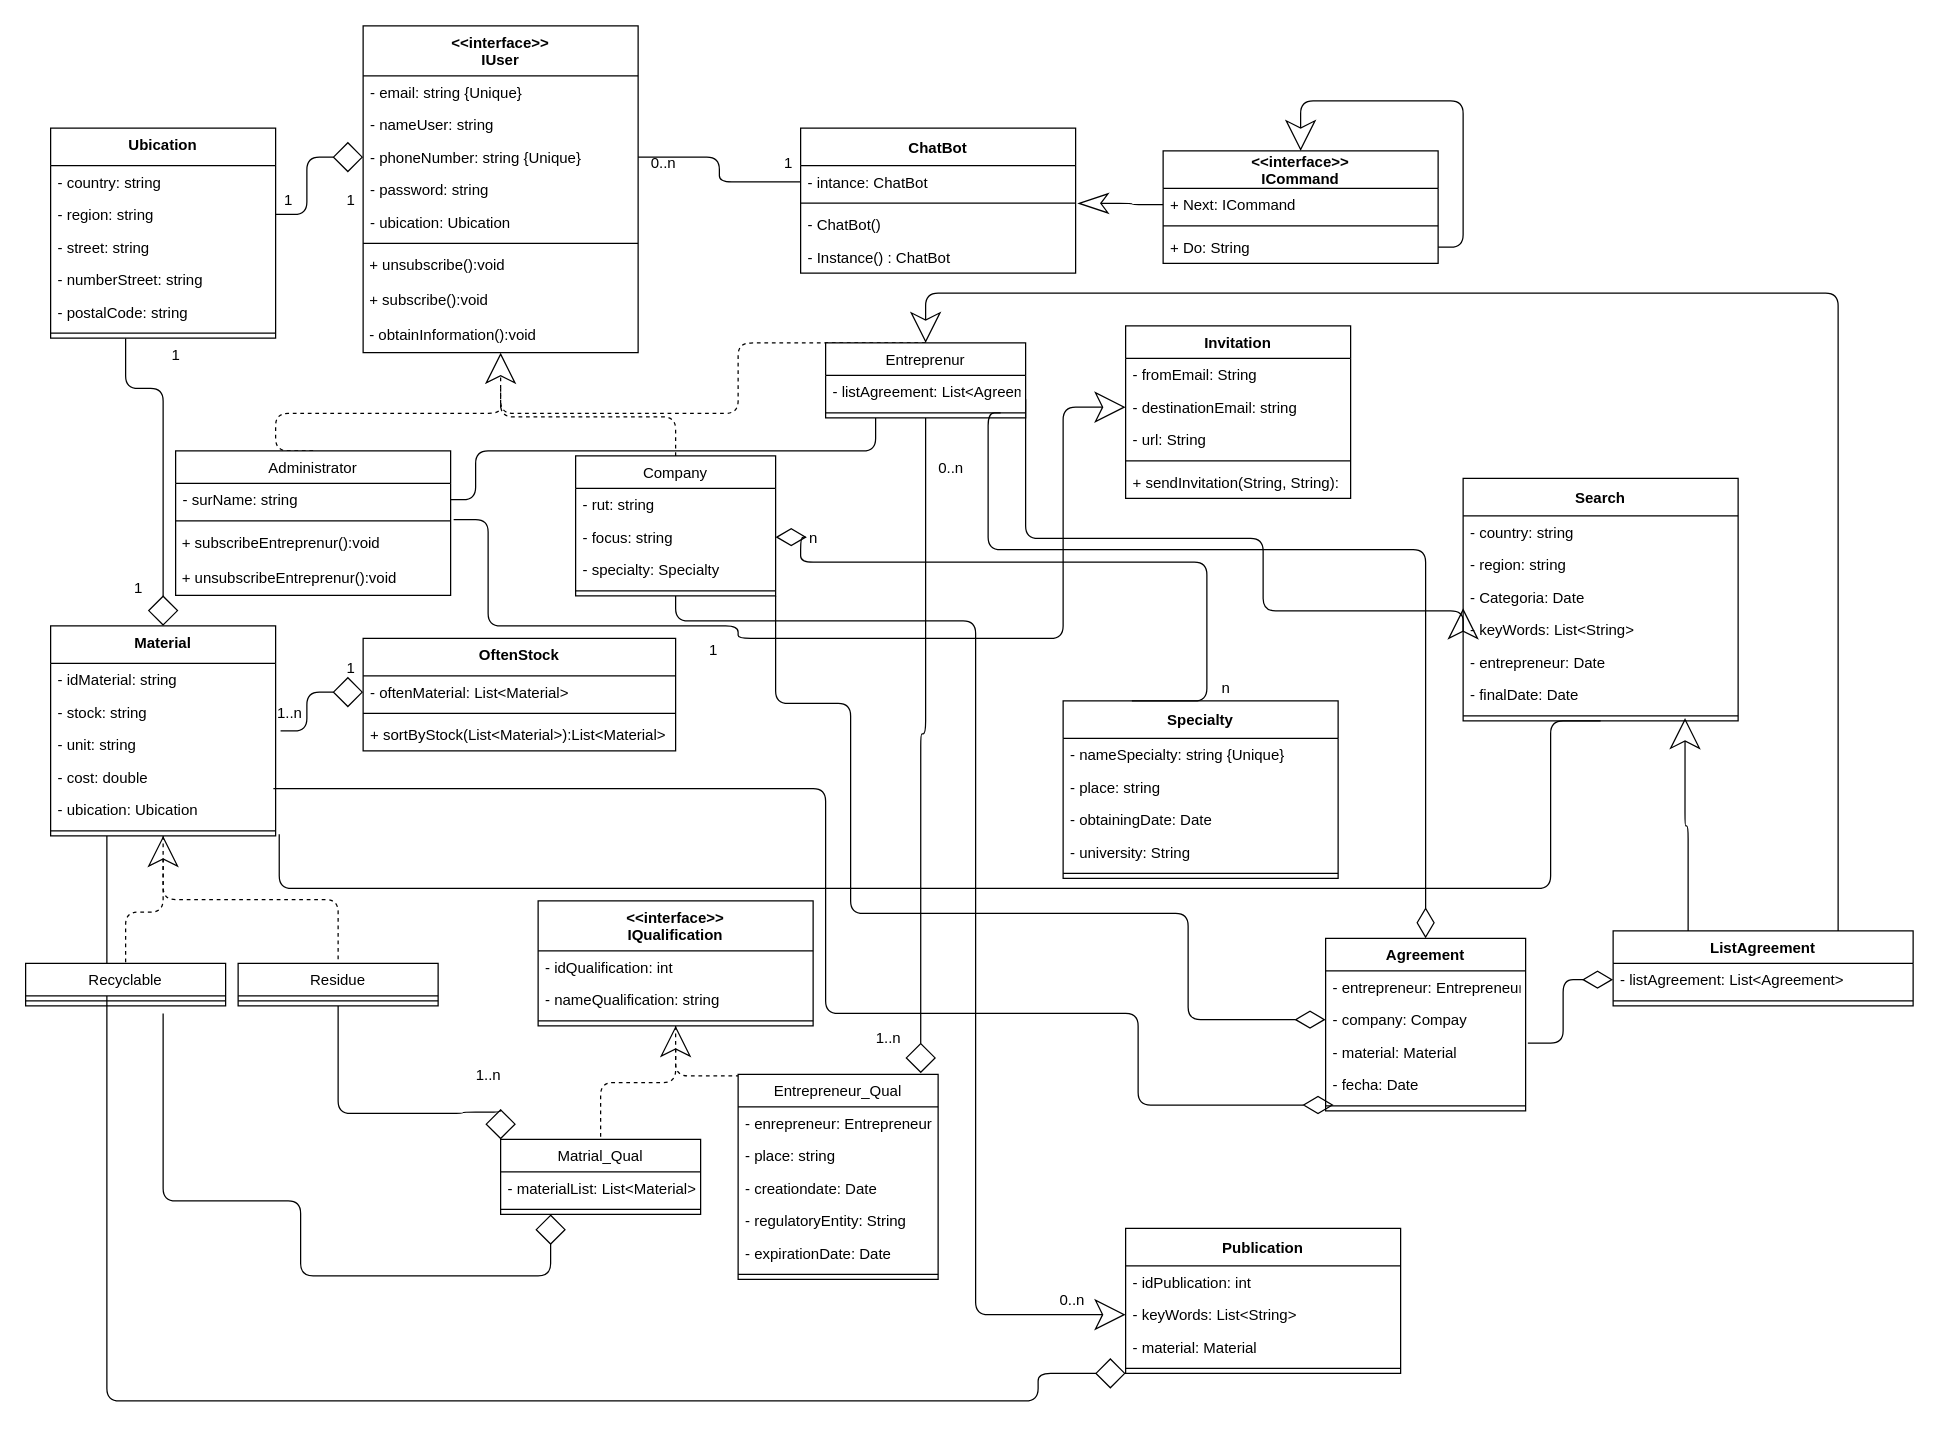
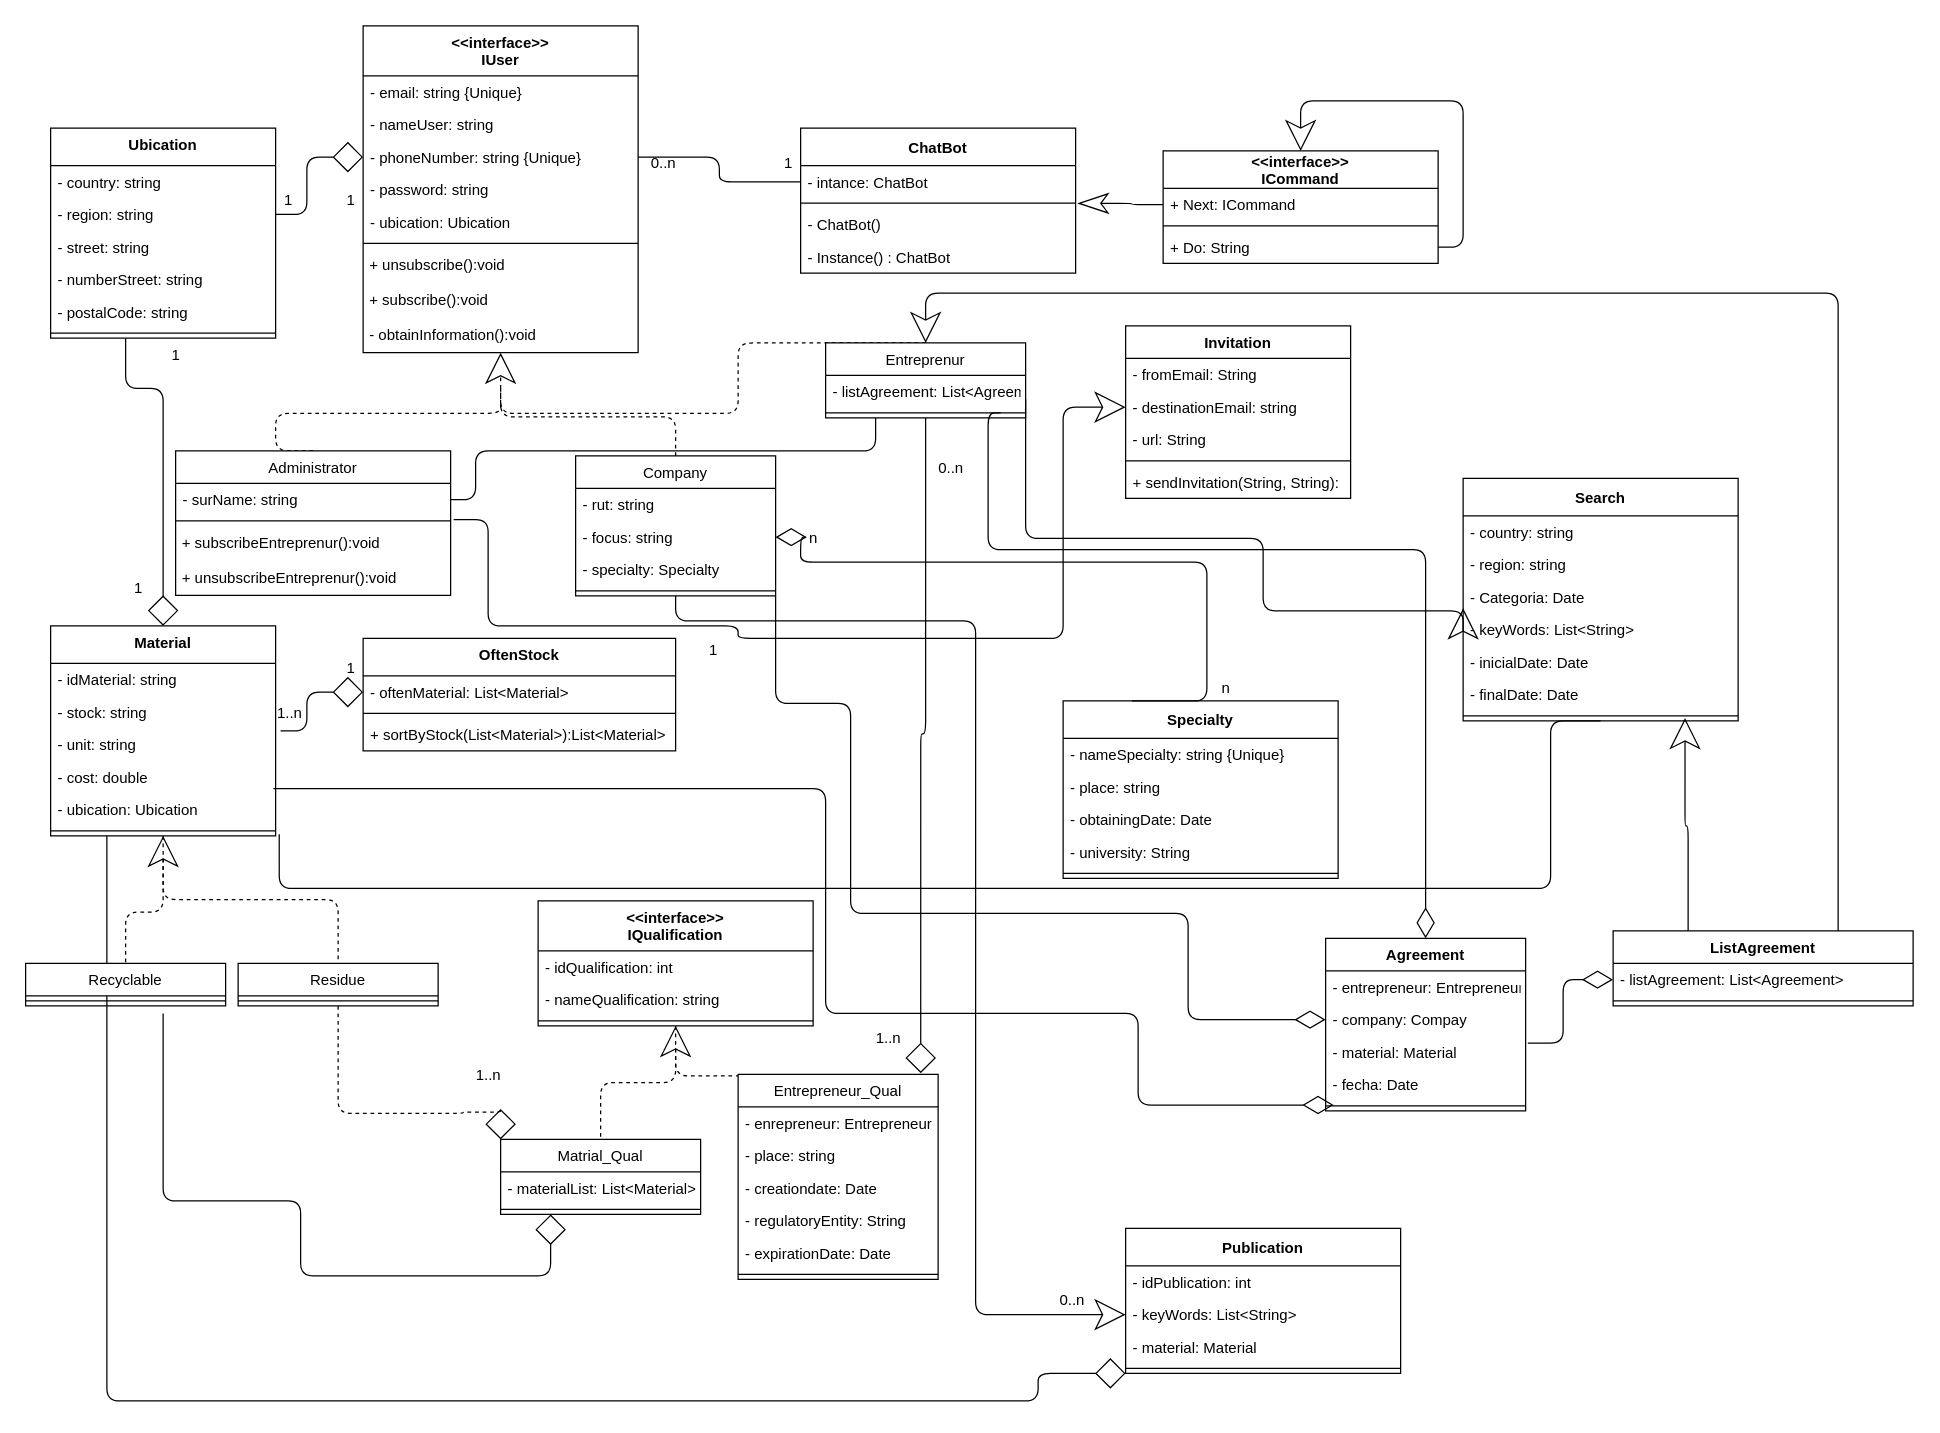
(1548, 663) -> (1536, 663)
(369, 1113) -> (369, 1113)
